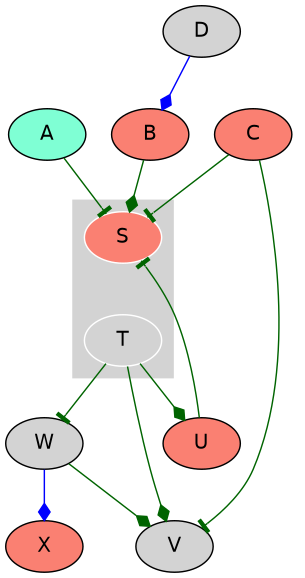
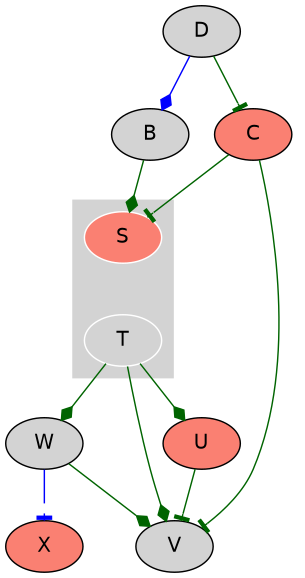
none -> (226, 80)
(47, 134) -> none
(150, 134) -> (150, 134)
(183, 338) -> (189, 491)
(86, 389) -> (86, 389)
(44, 487) -> (44, 487)
